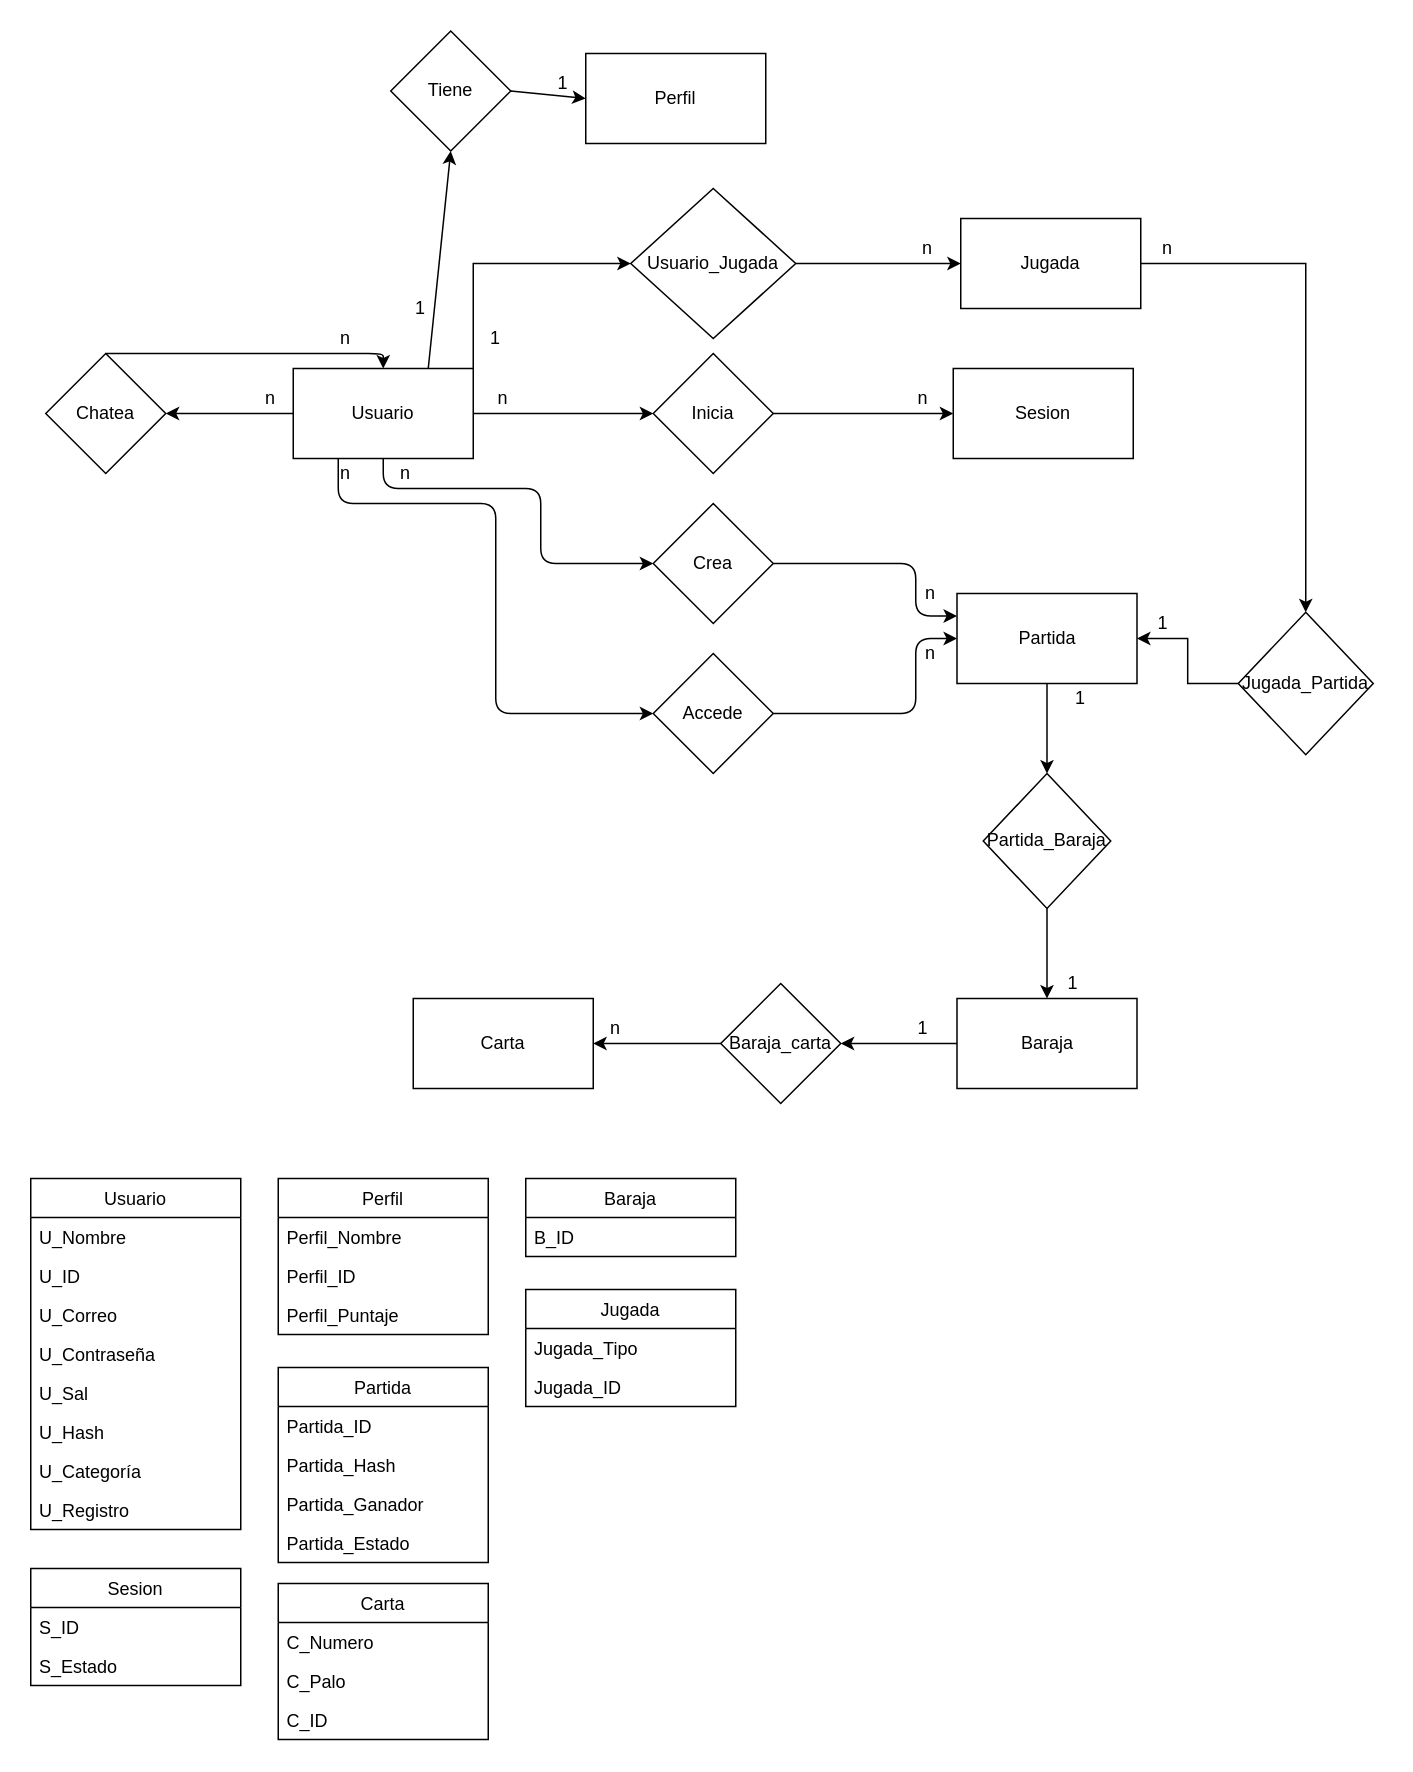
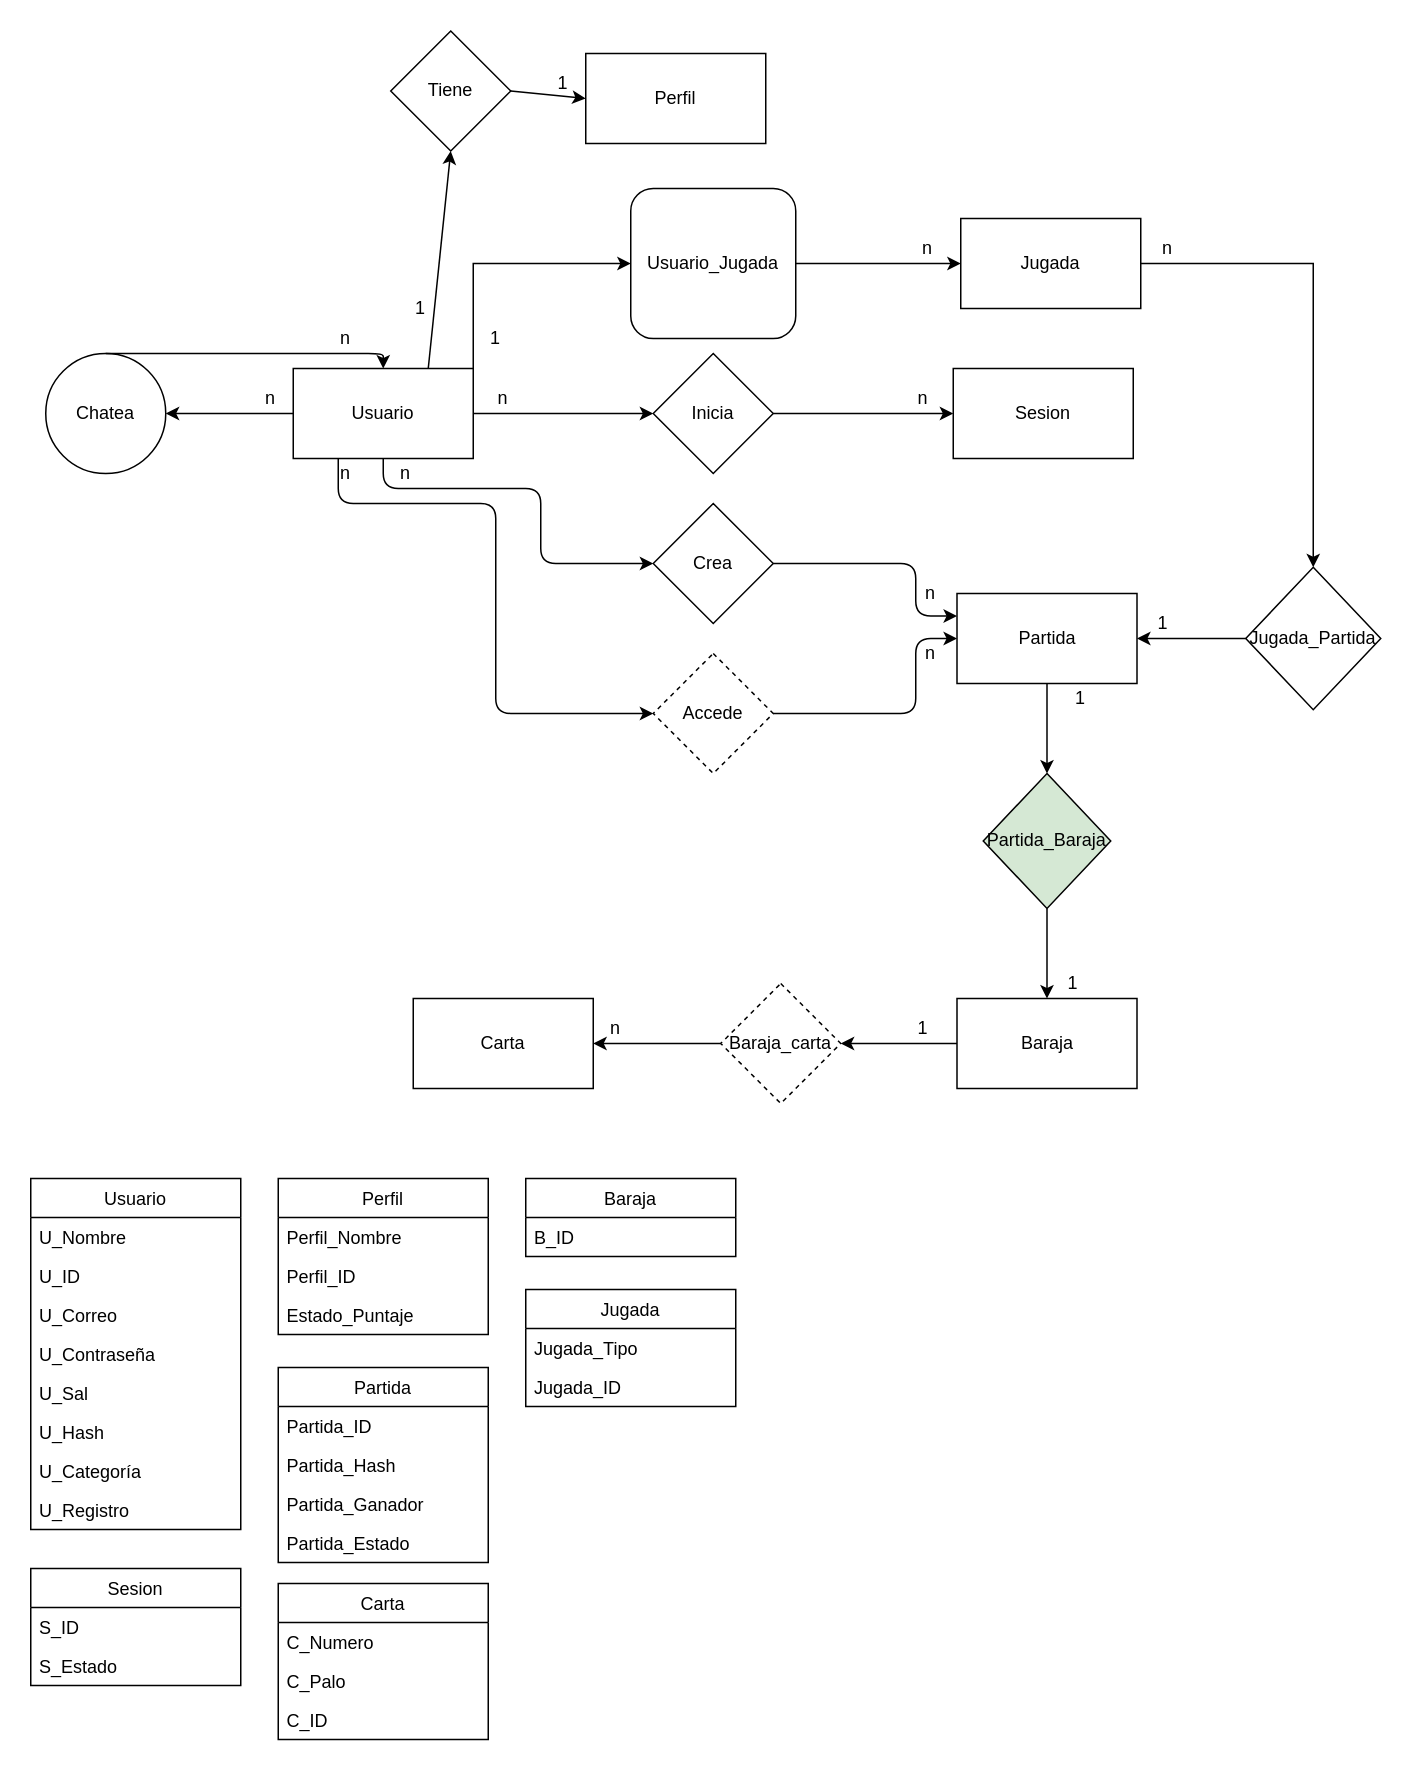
(713, 263) -> (713, 263)
(106, 413) -> (106, 413)
(1306, 683) -> (1313, 638)
(713, 713) -> (713, 713)
(1047, 841) -> (1047, 841)
(781, 1043) -> (781, 1043)
(352, 1316) -> (357, 1316)
